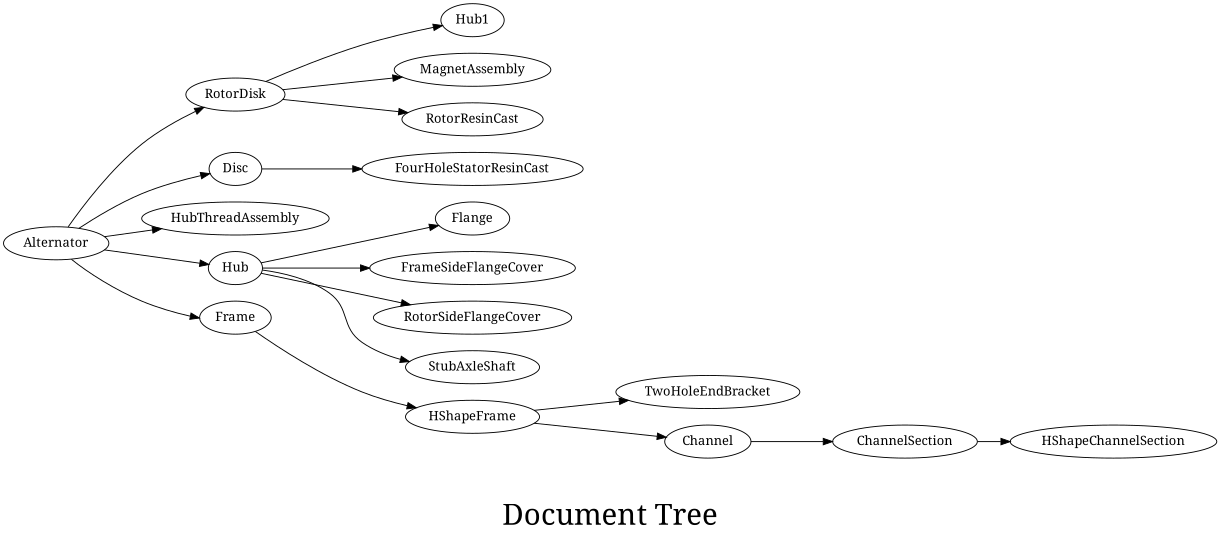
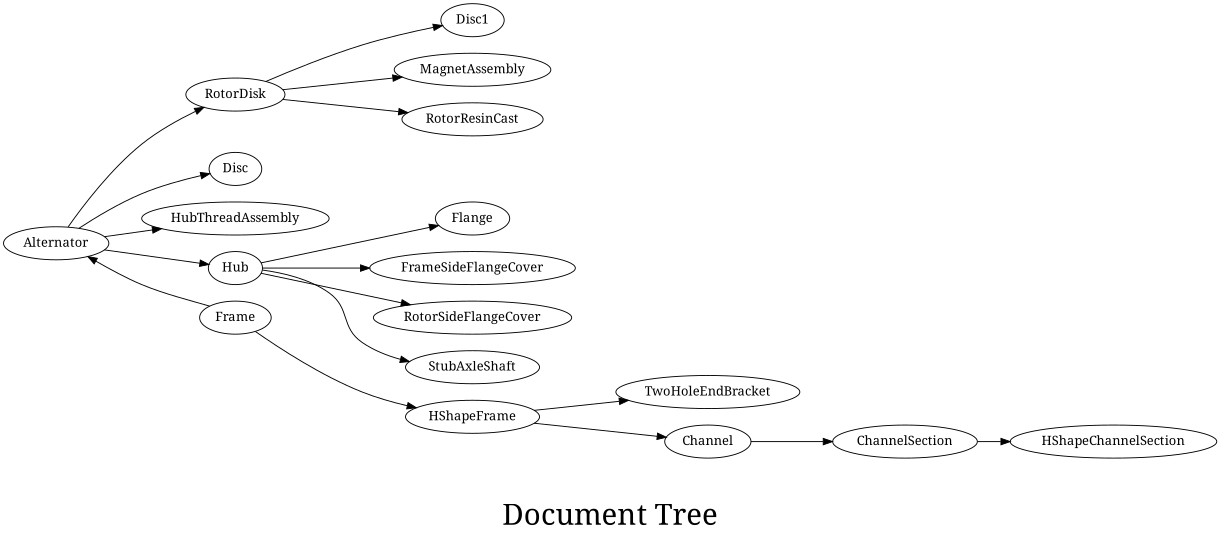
(473, 20) -> (473, 20)
(473, 169) -> none
(127, 295) -> (151, 288)
